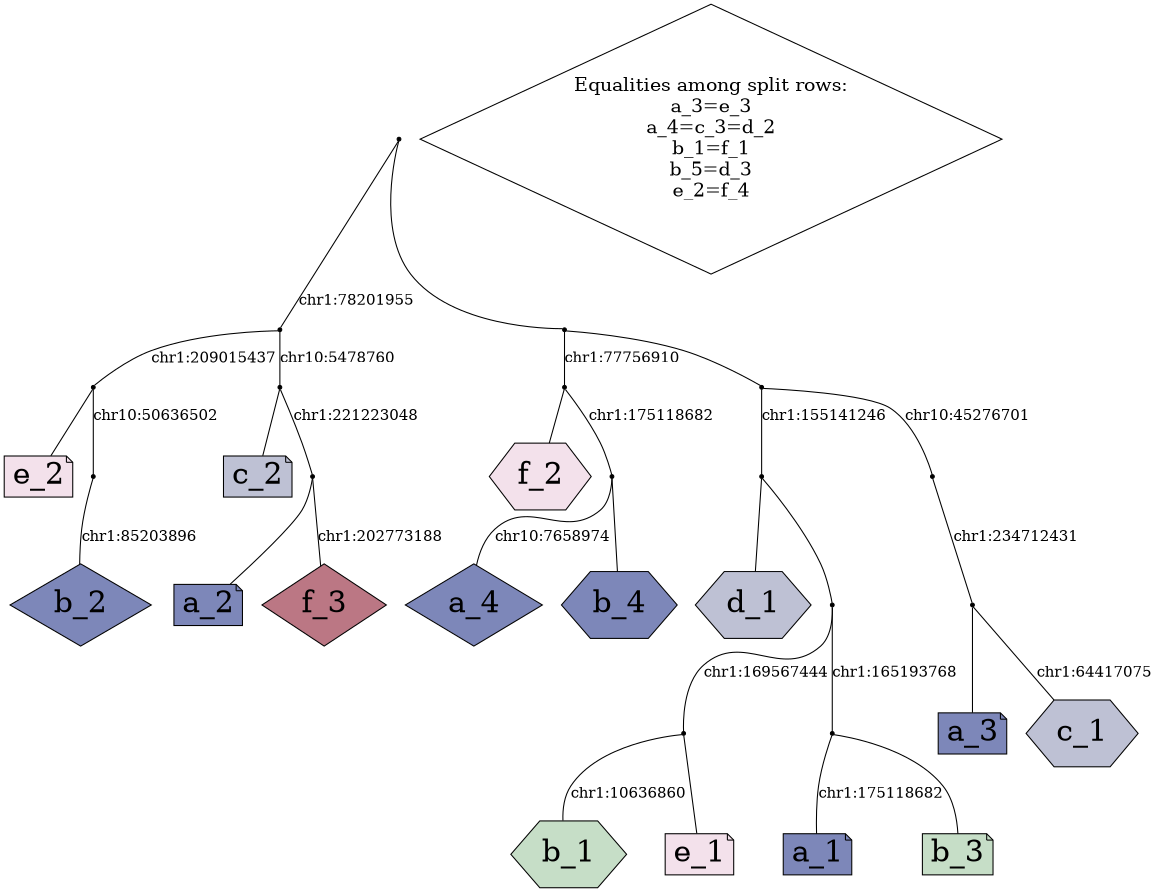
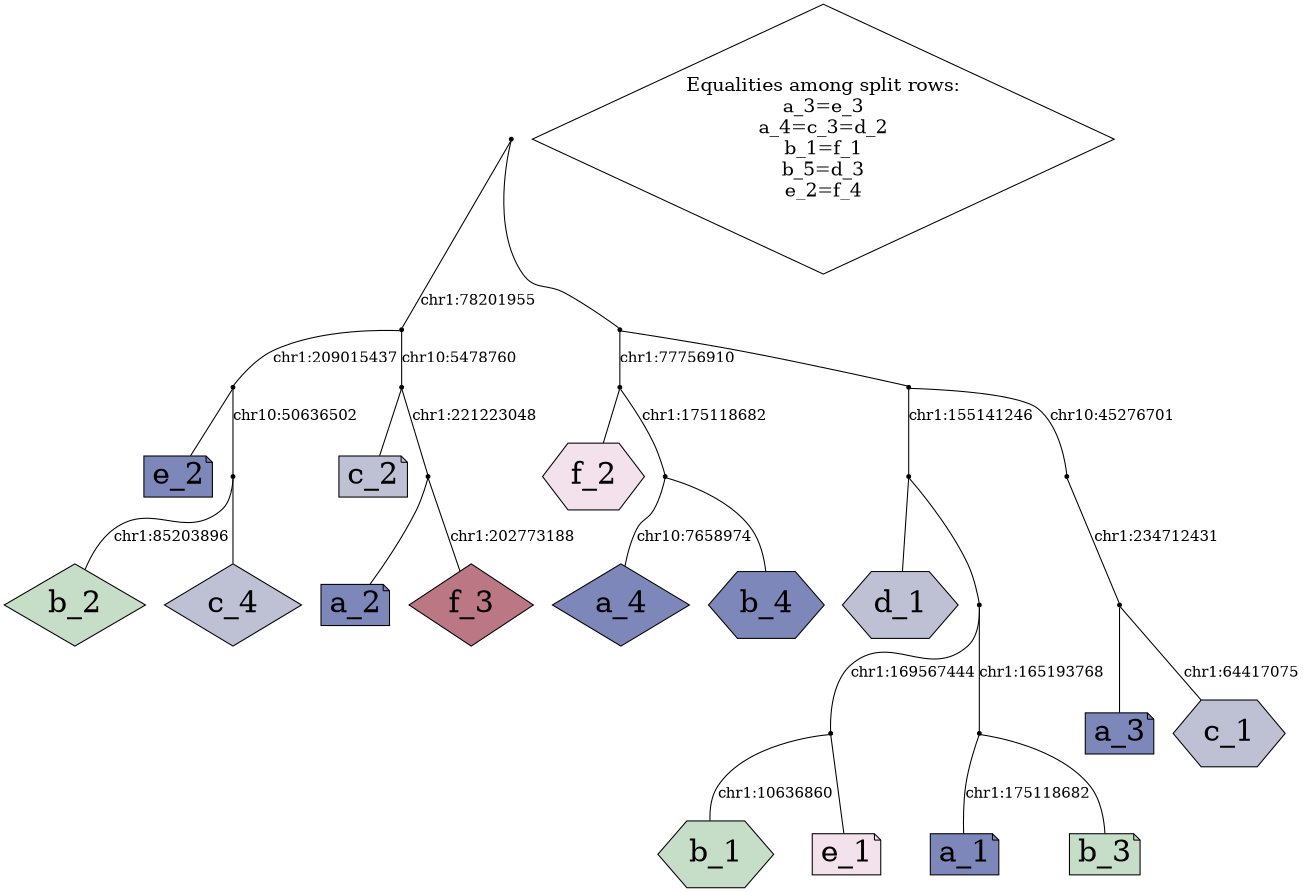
(38, 477) -> (178, 477)
(81, 605) -> (75, 605)
none -> (233, 605)
